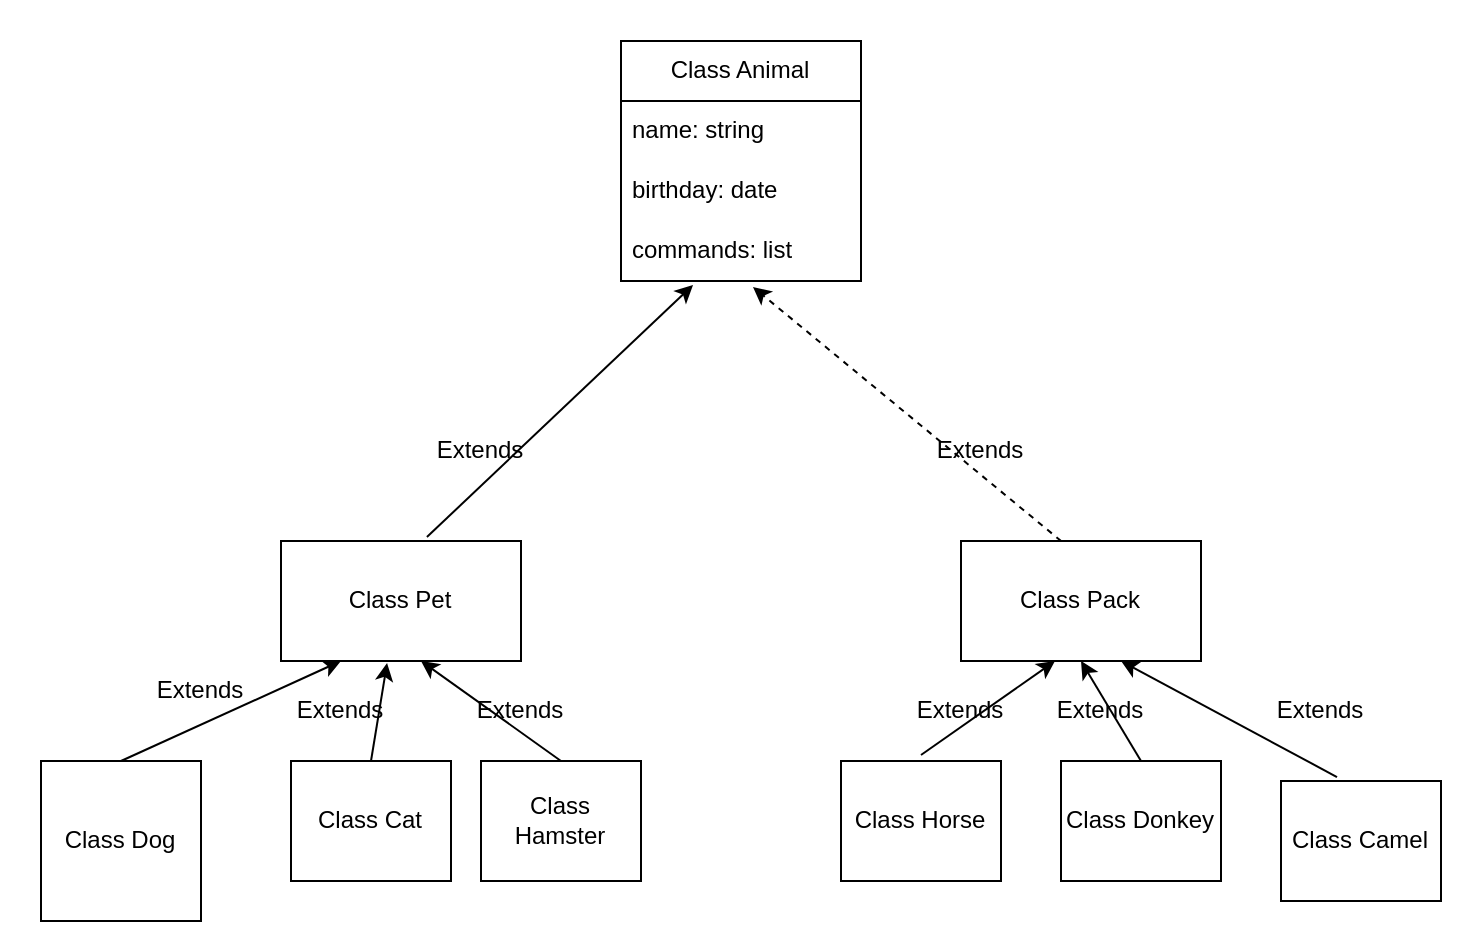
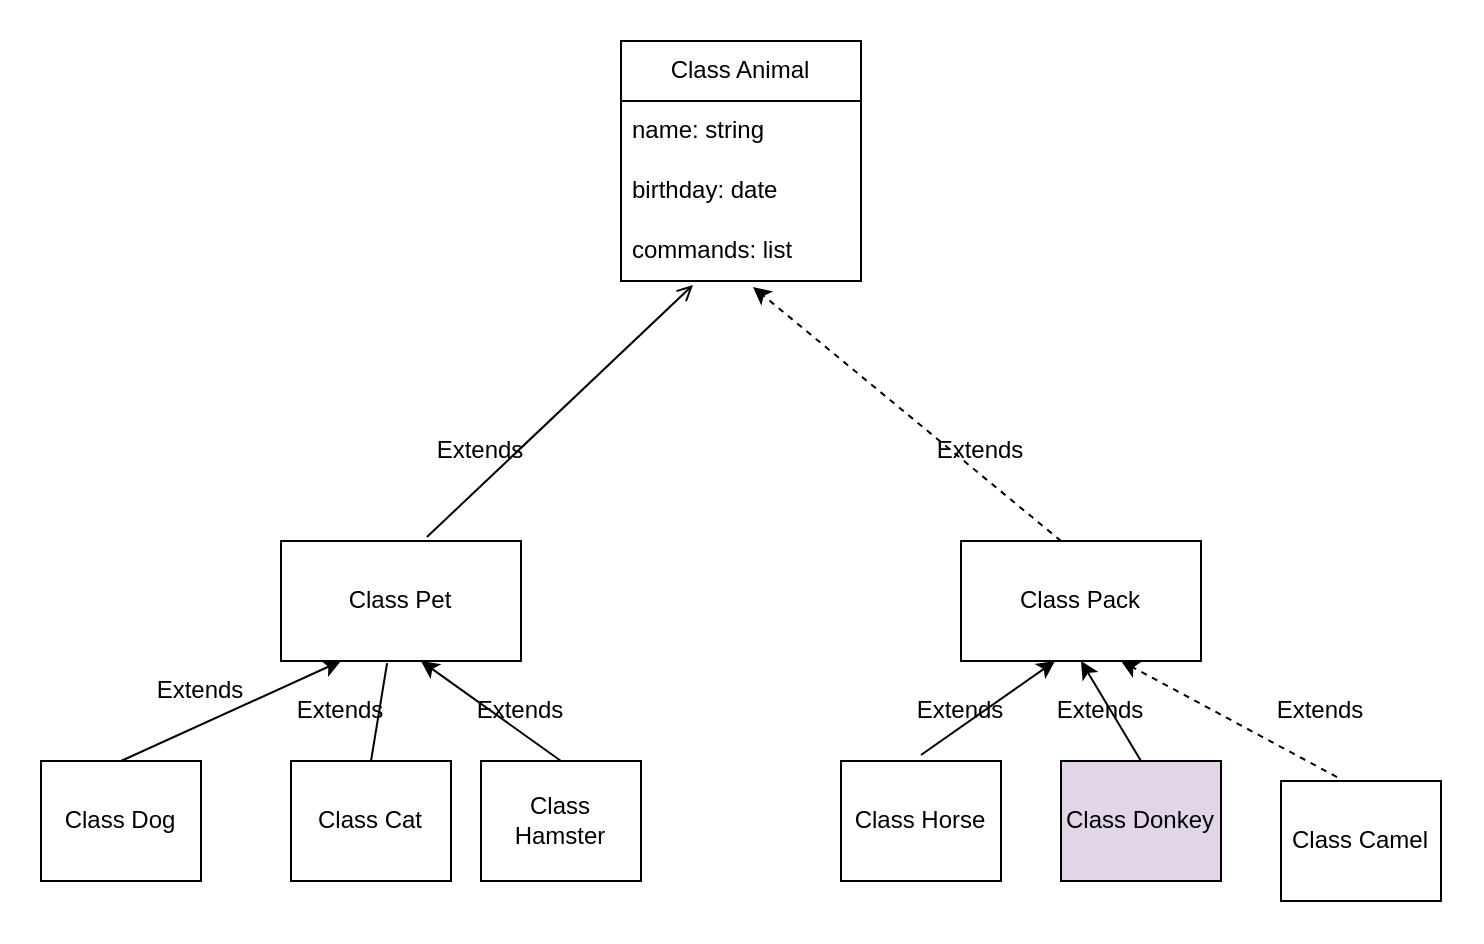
(682, 295) -> (685, 292)
(385, 678) -> (386, 671)
(1234, 722) -> (1234, 722)
(1141, 821) -> (1141, 821)
(121, 841) -> (121, 821)
